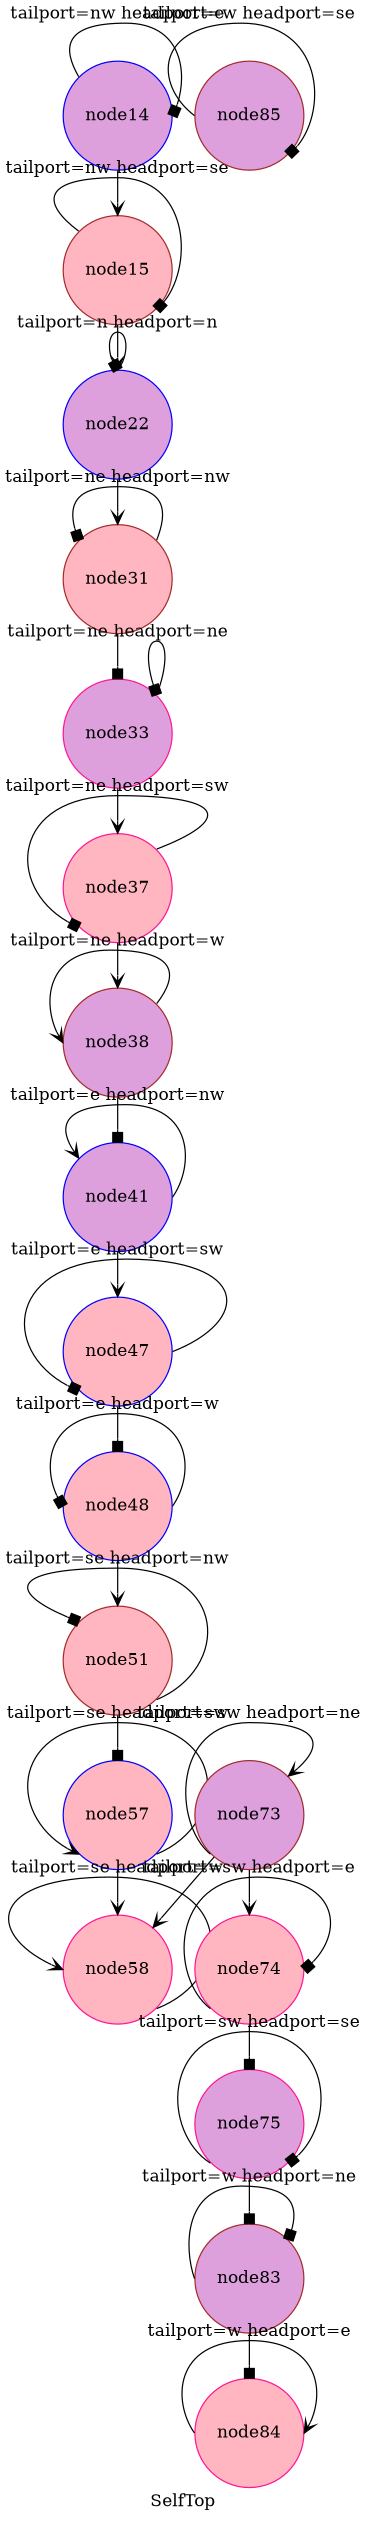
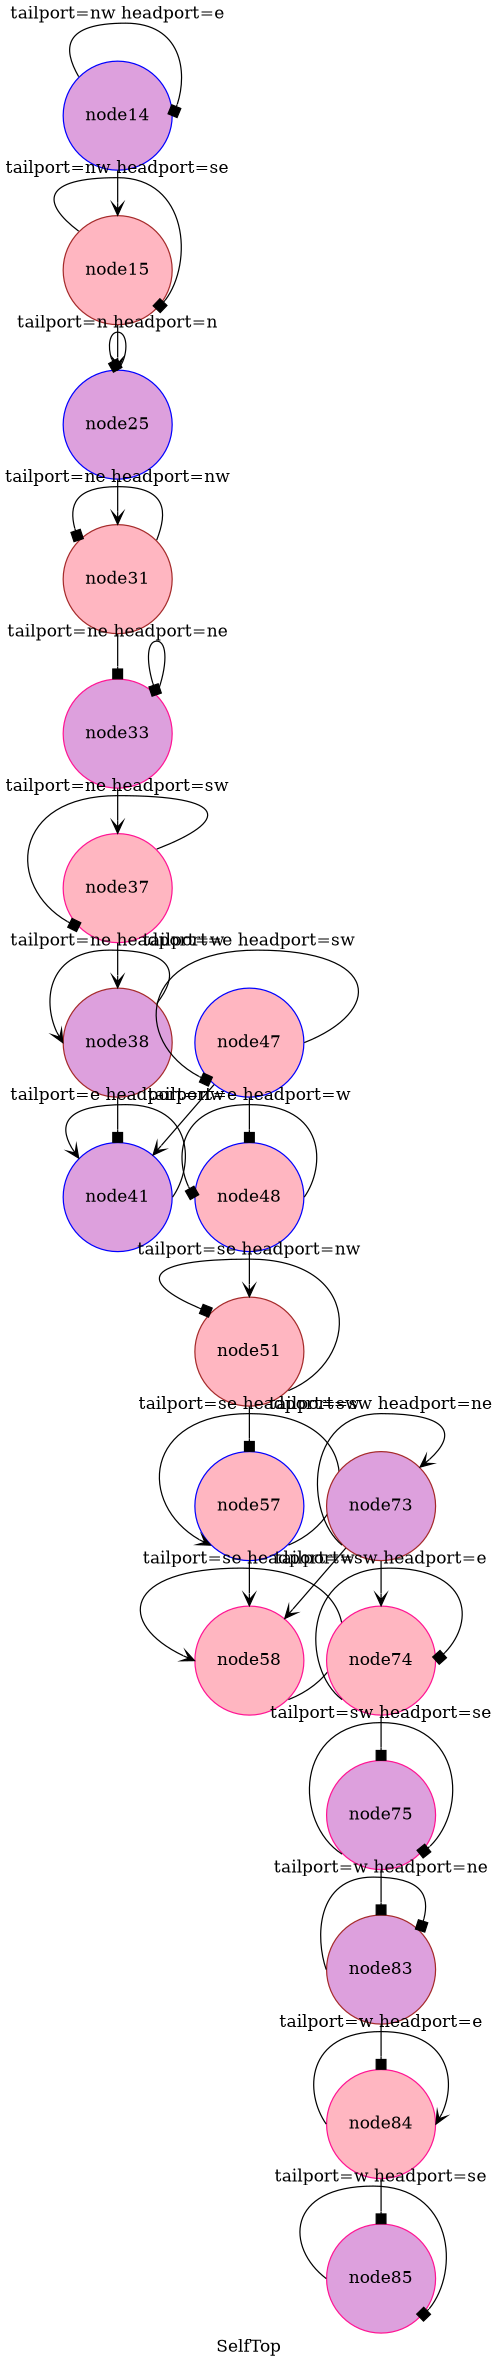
(249, 116) -> (381, 2279)
(118, 425) -> (118, 425)
(118, 1268) -> (188, 1115)
none -> (381, 2195)
